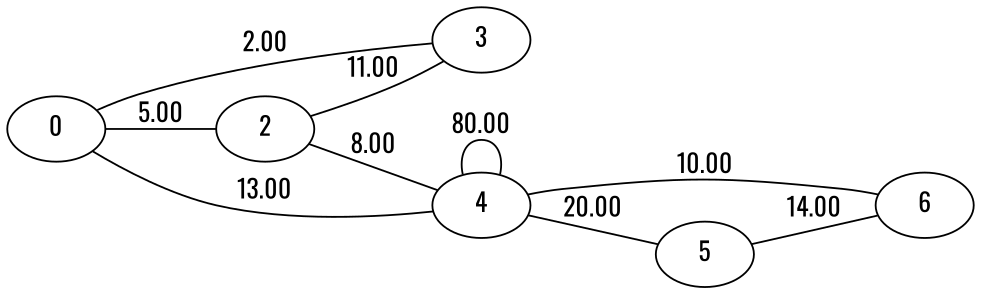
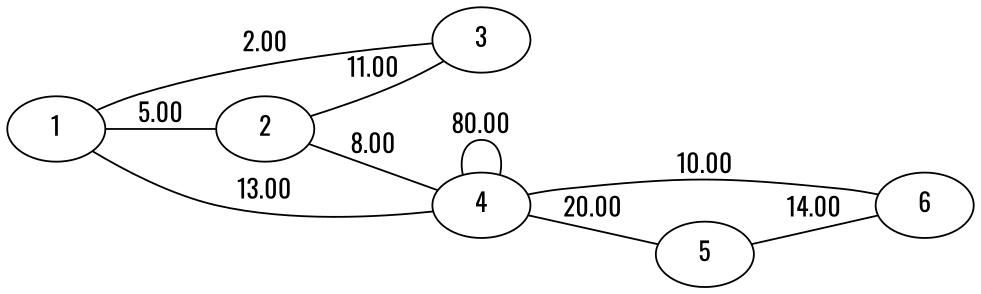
(56, 129) -> (56, 129)
